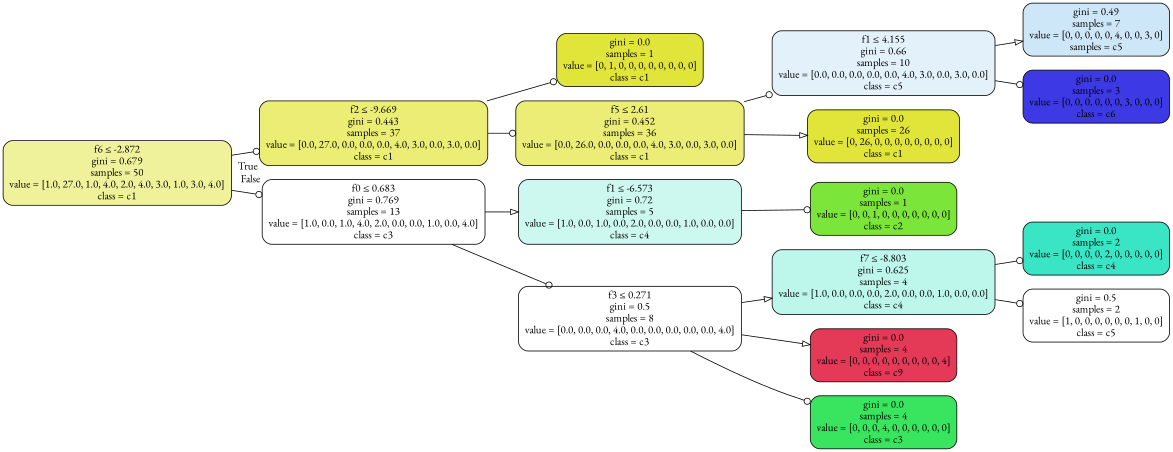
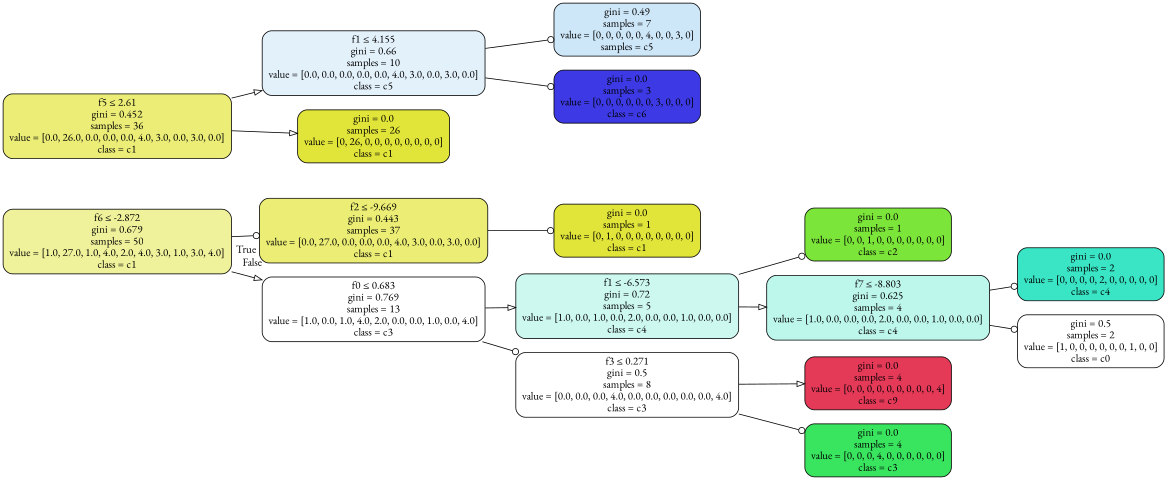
(1005, 44) -> (516, 44)
(755, 99) -> (243, 95)
(499, 133) -> none
(244, 192) -> (243, 275)
(753, 301) -> (749, 307)
(1096, 333) -> (1091, 358)
